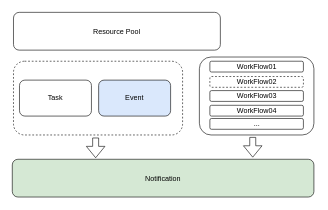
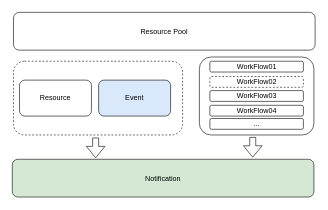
(117, 31) -> (164, 31)
(56, 98) -> (56, 98)
